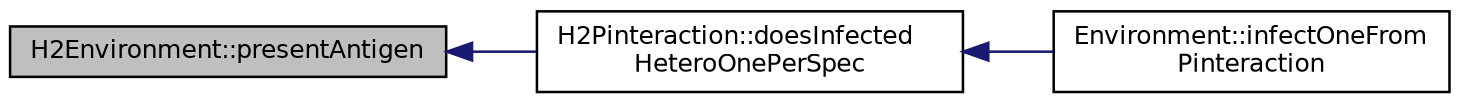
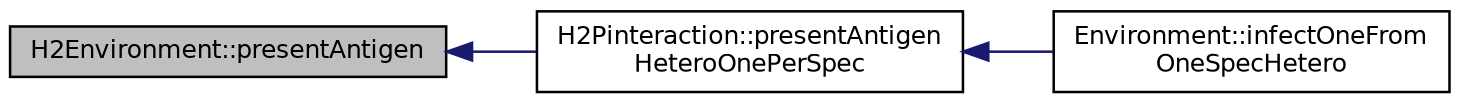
(750, 52) -> (750, 52)
(1252, 52) -> (1252, 52)
